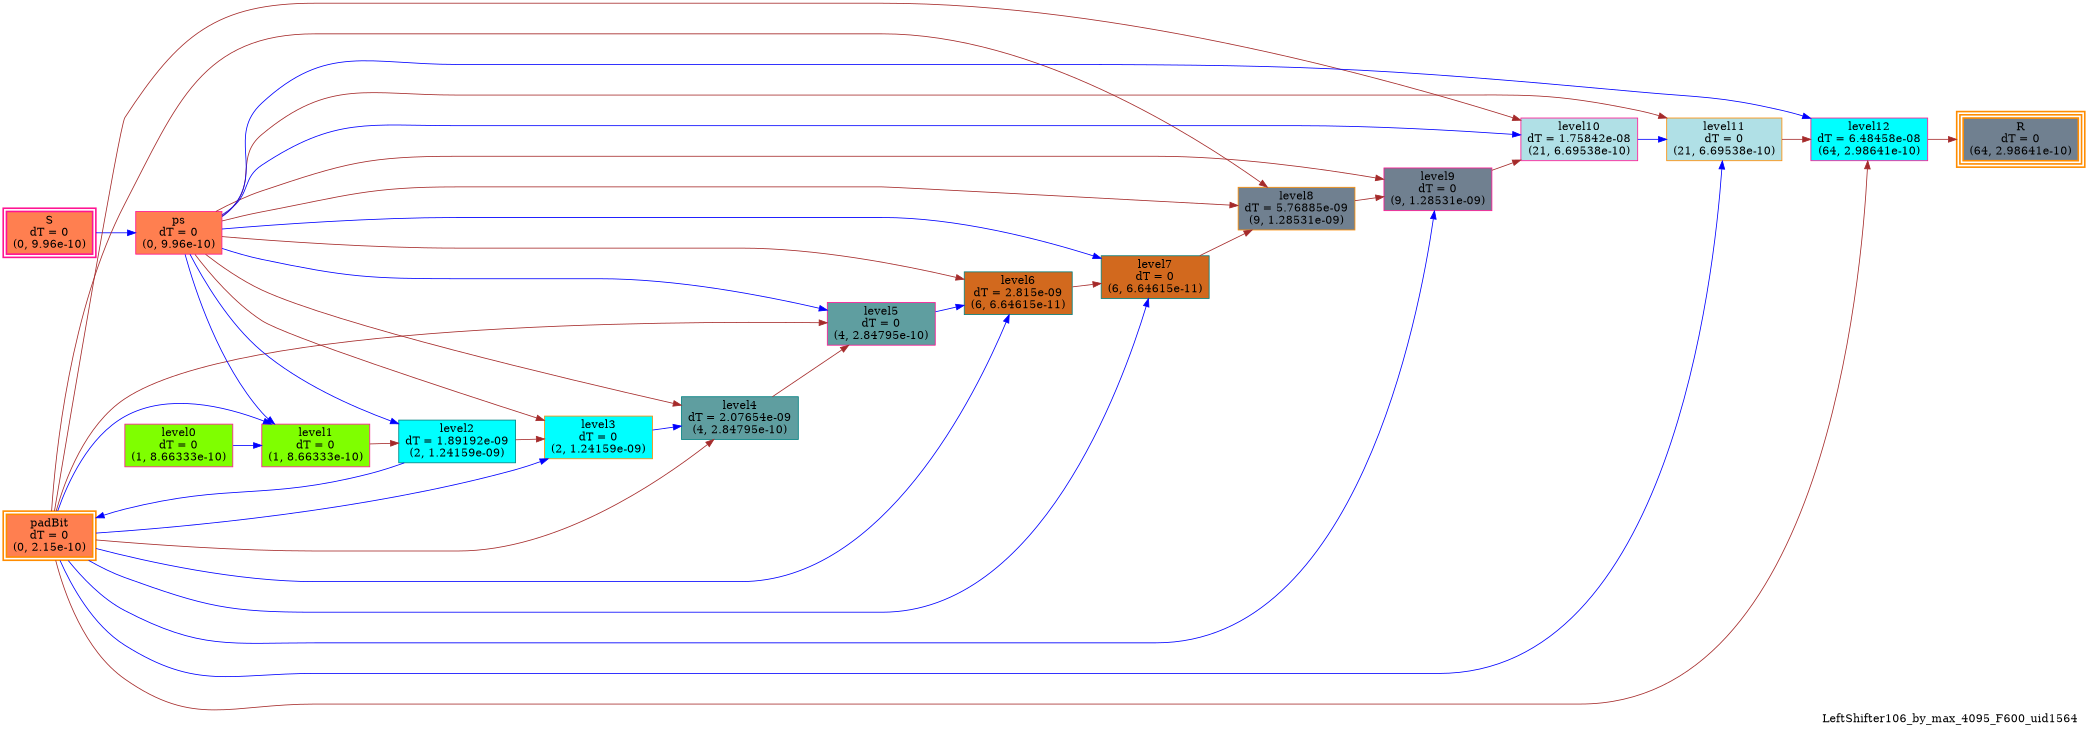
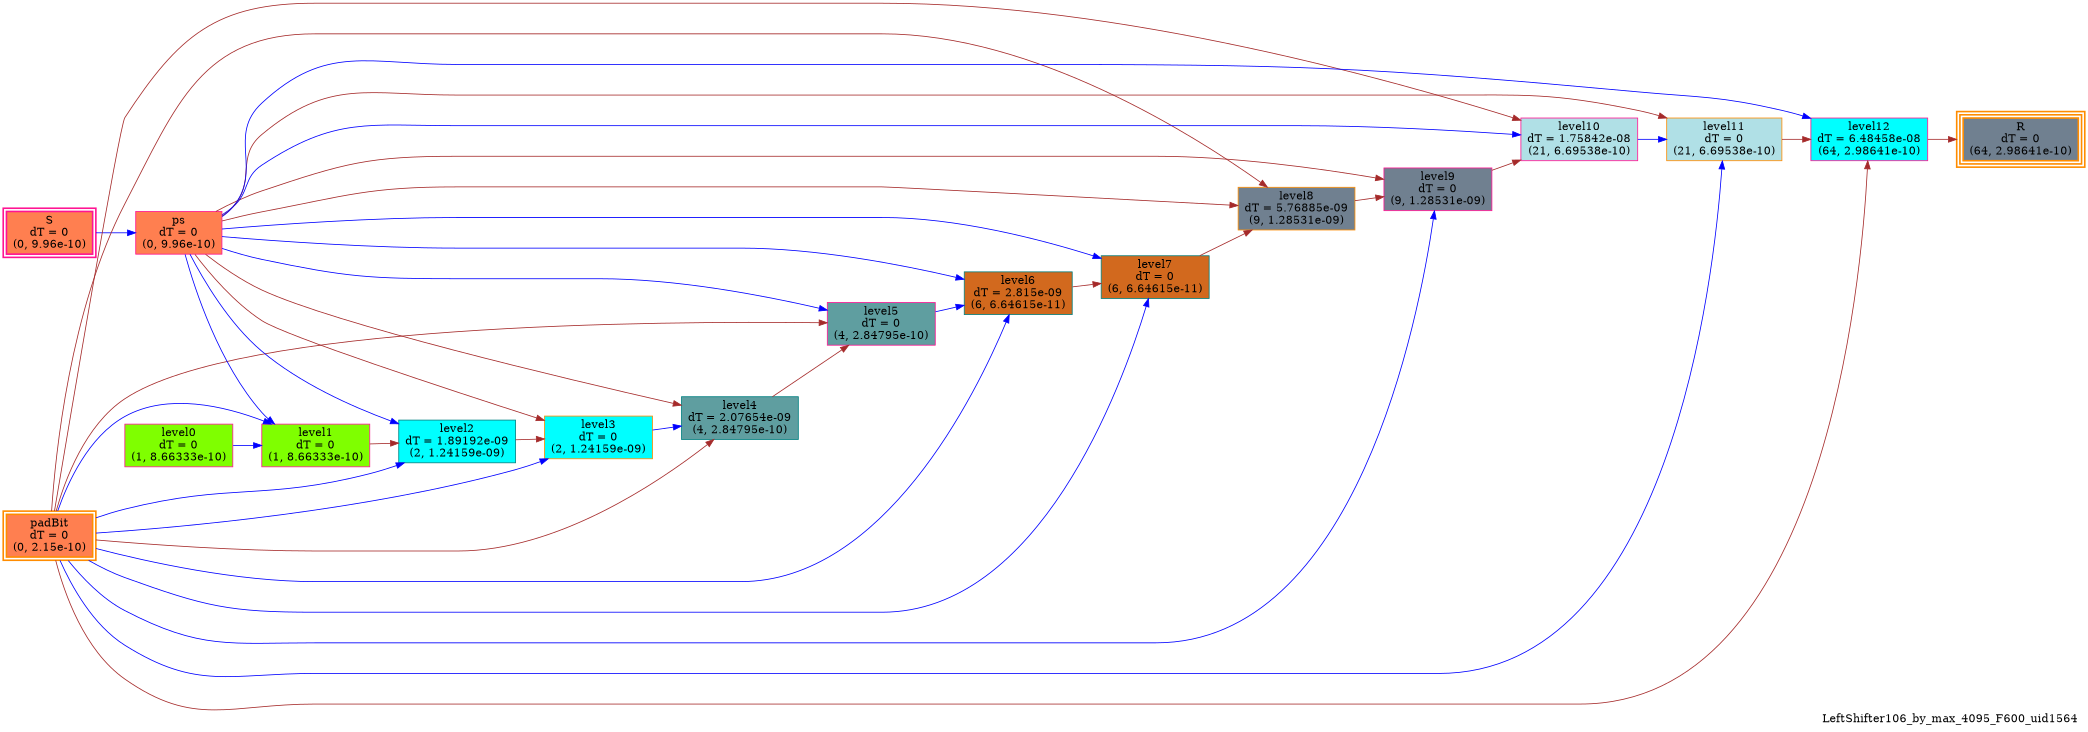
(590, 248) -> (590, 248)
(254, 491) -> (246, 492)
